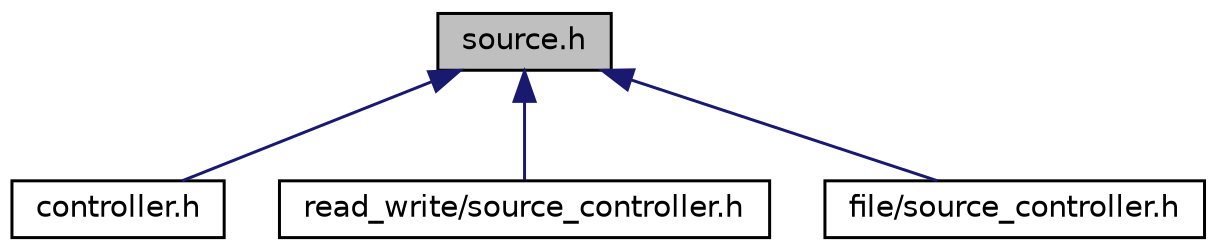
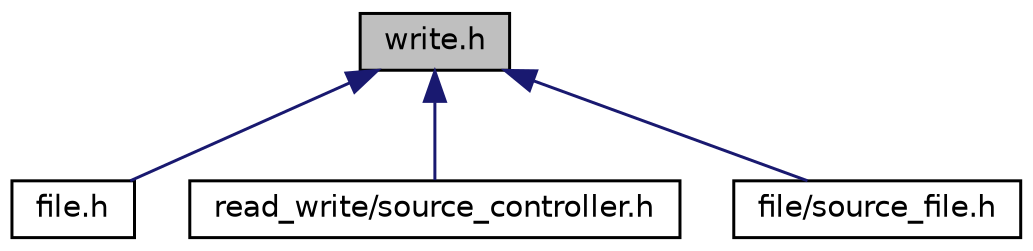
(525, 42) -> (435, 42)
(118, 209) -> (73, 209)
(1015, 209) -> (877, 209)
